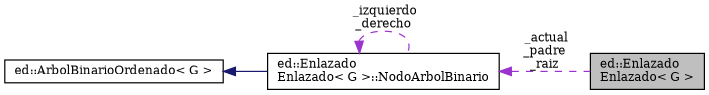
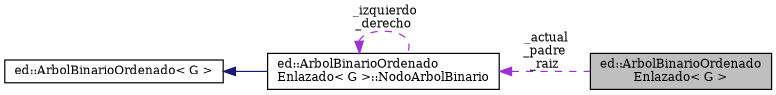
(383, 71) -> (383, 71)
(647, 71) -> (681, 71)
